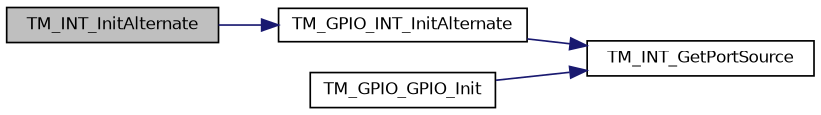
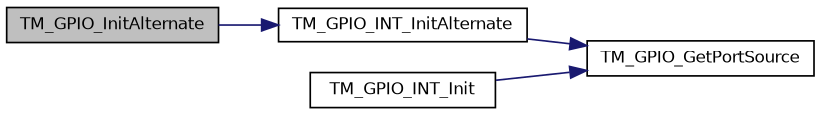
(113, 25) -> (113, 25)
(701, 58) -> (701, 58)
(403, 90) -> (403, 90)
